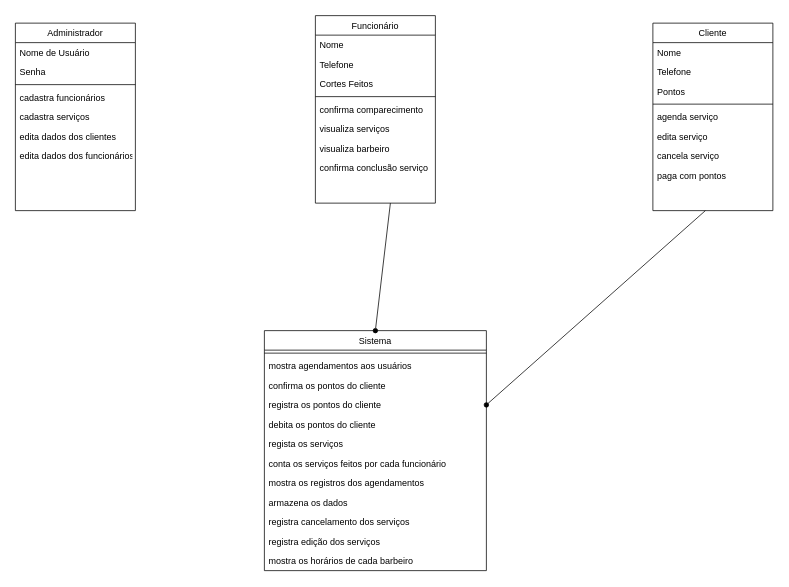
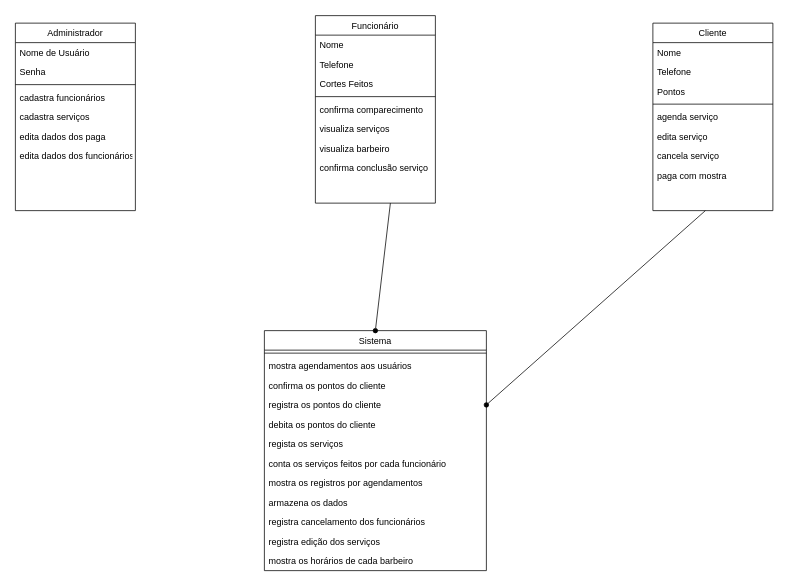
(73, 137) -> (65, 137)
(692, 176) -> (692, 176)
(353, 483) -> (353, 483)
(347, 522) -> (356, 522)
